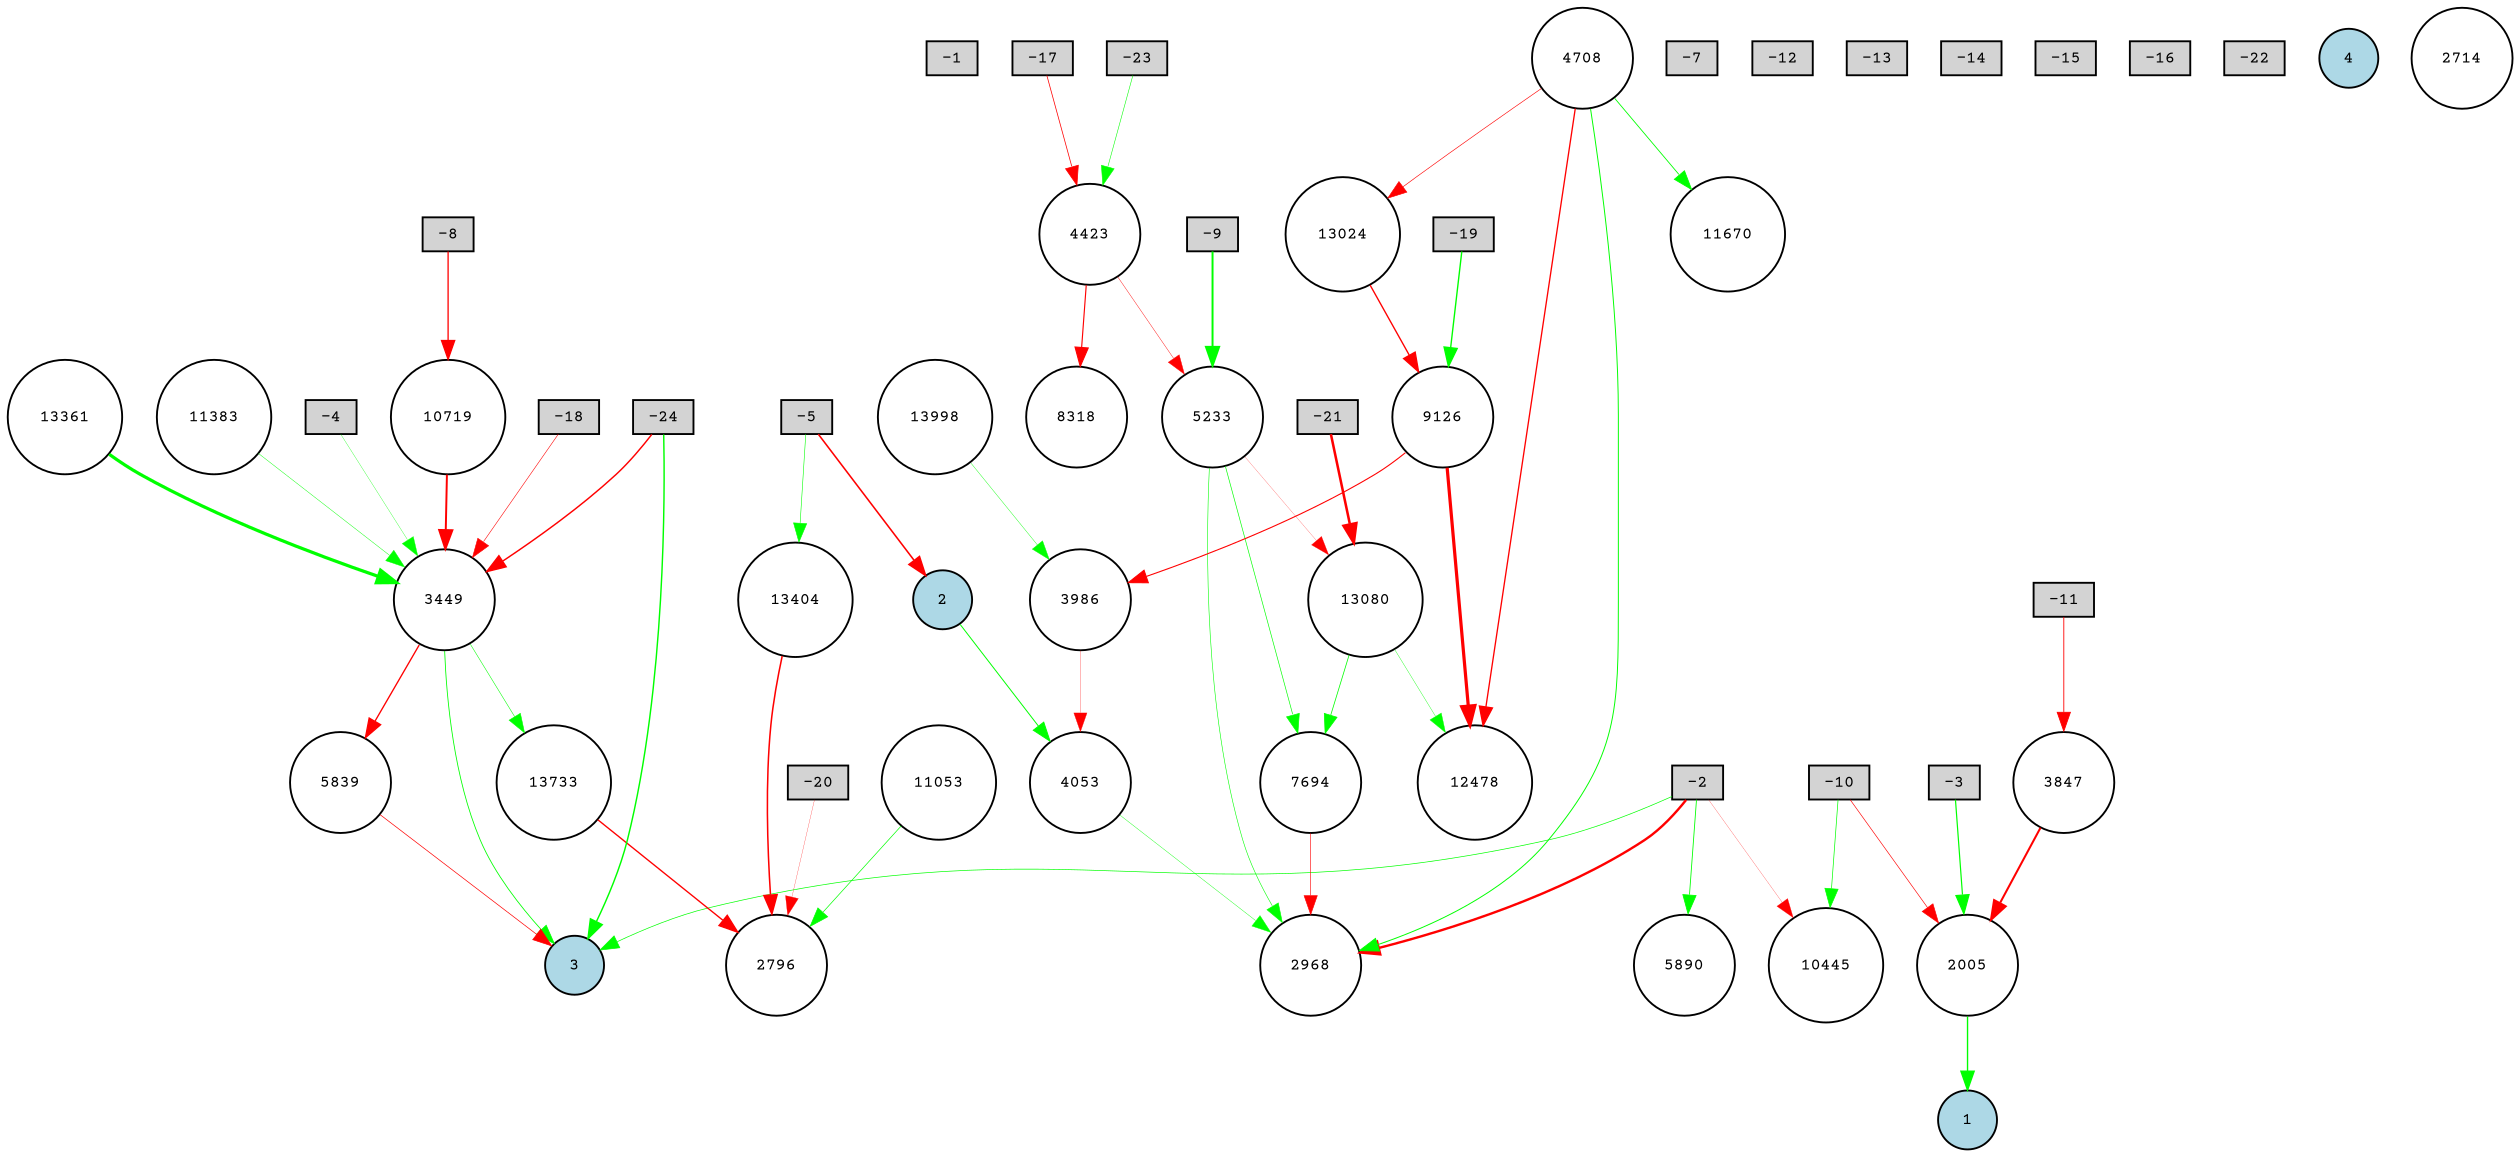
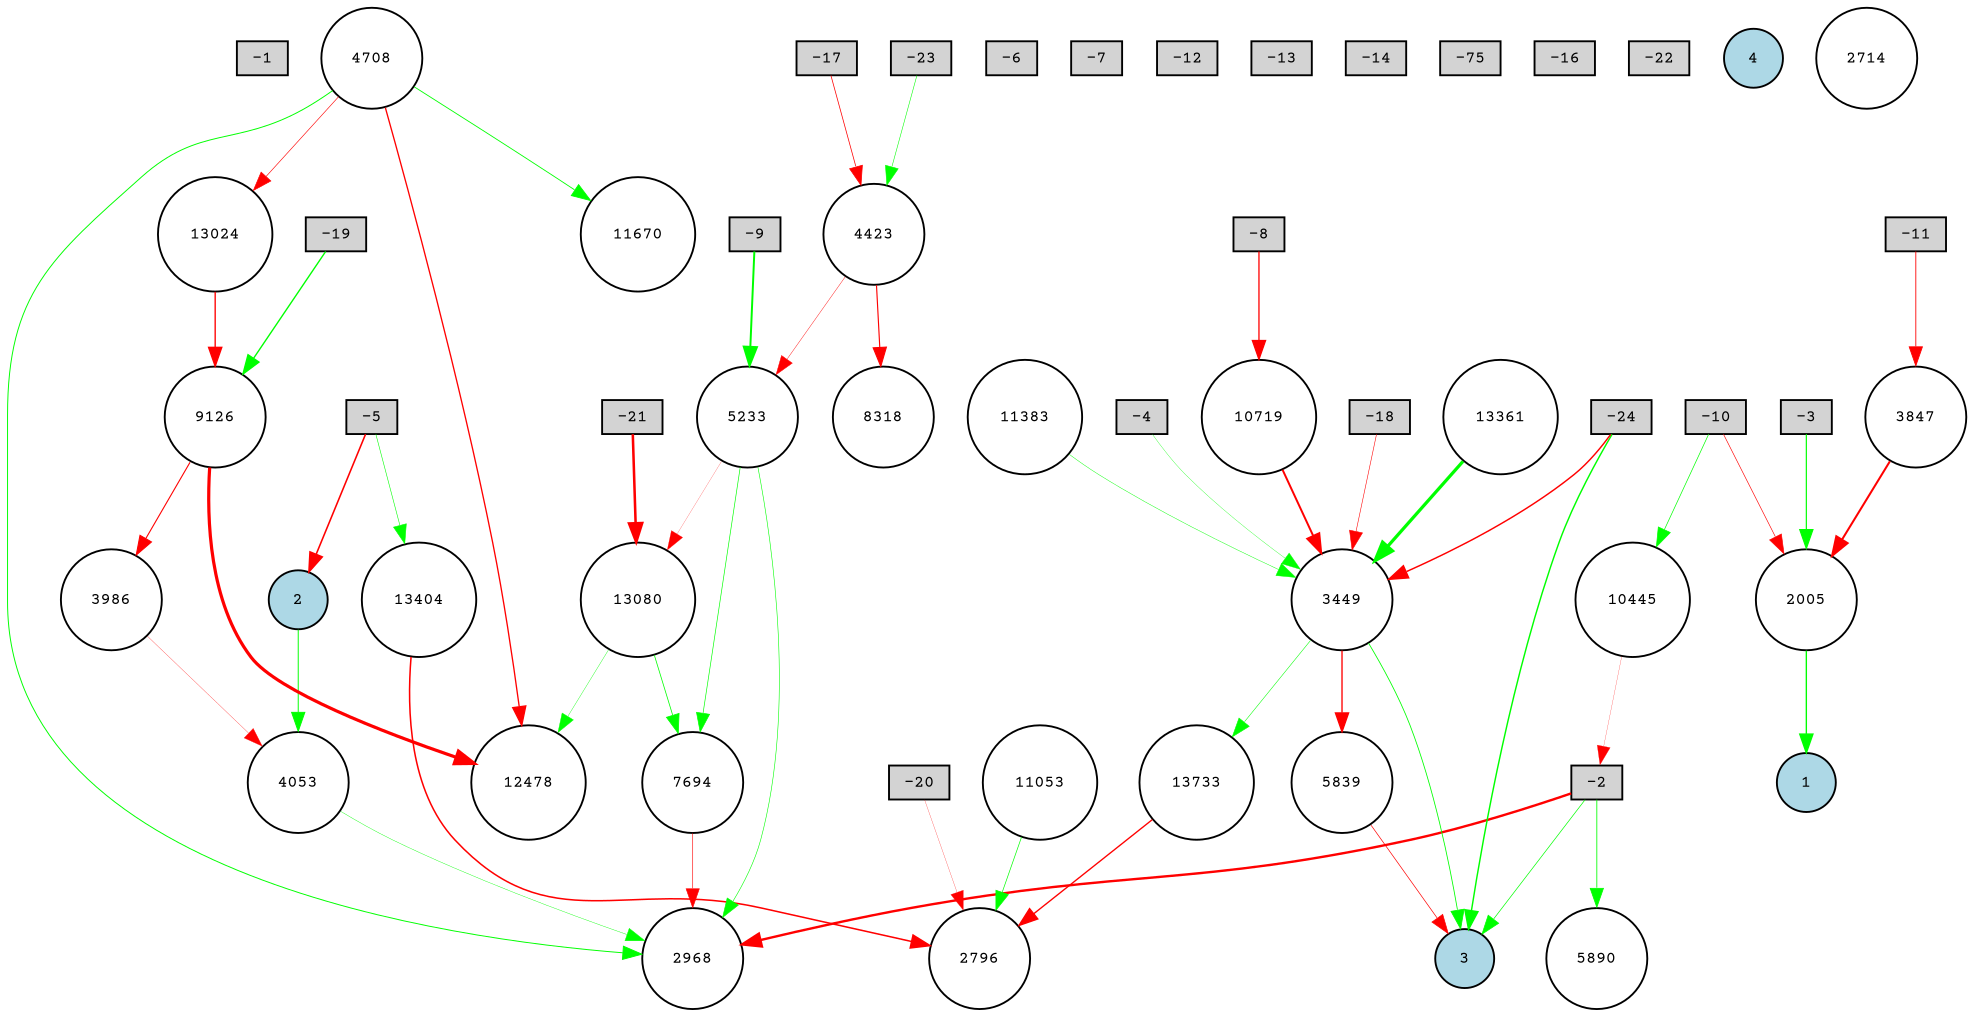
none -> (1012, 58)
(2066, 58) -> (1470, 58)
(935, 417) -> none
(1745, 851) -> (1613, 701)
